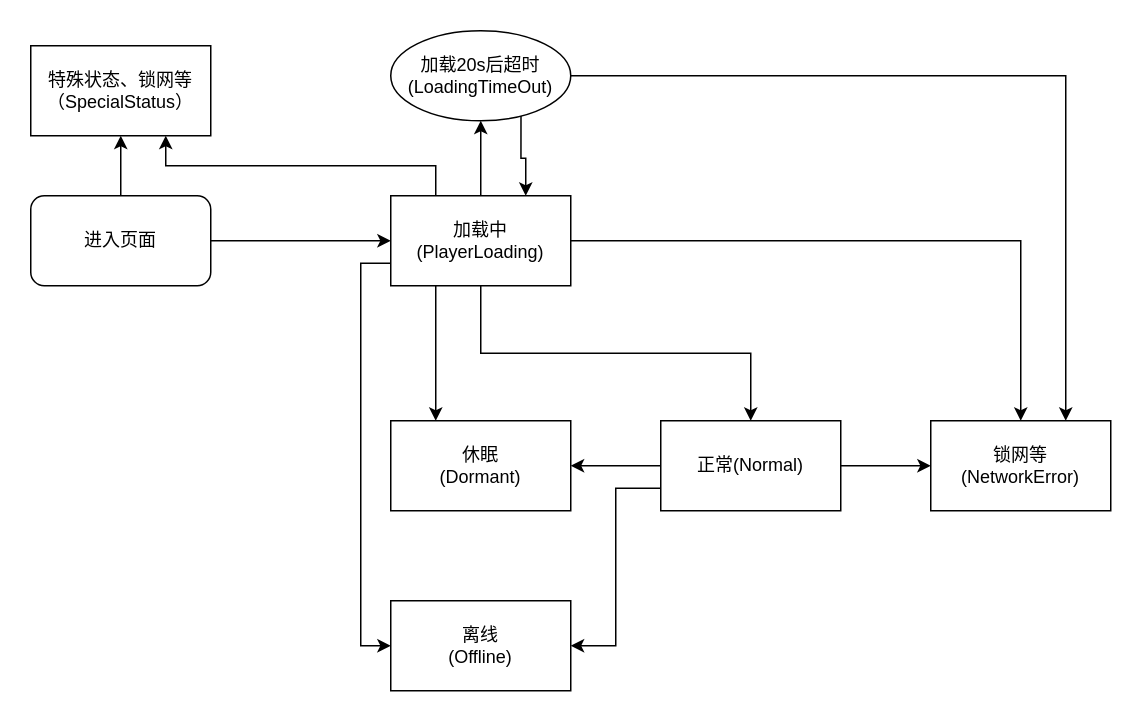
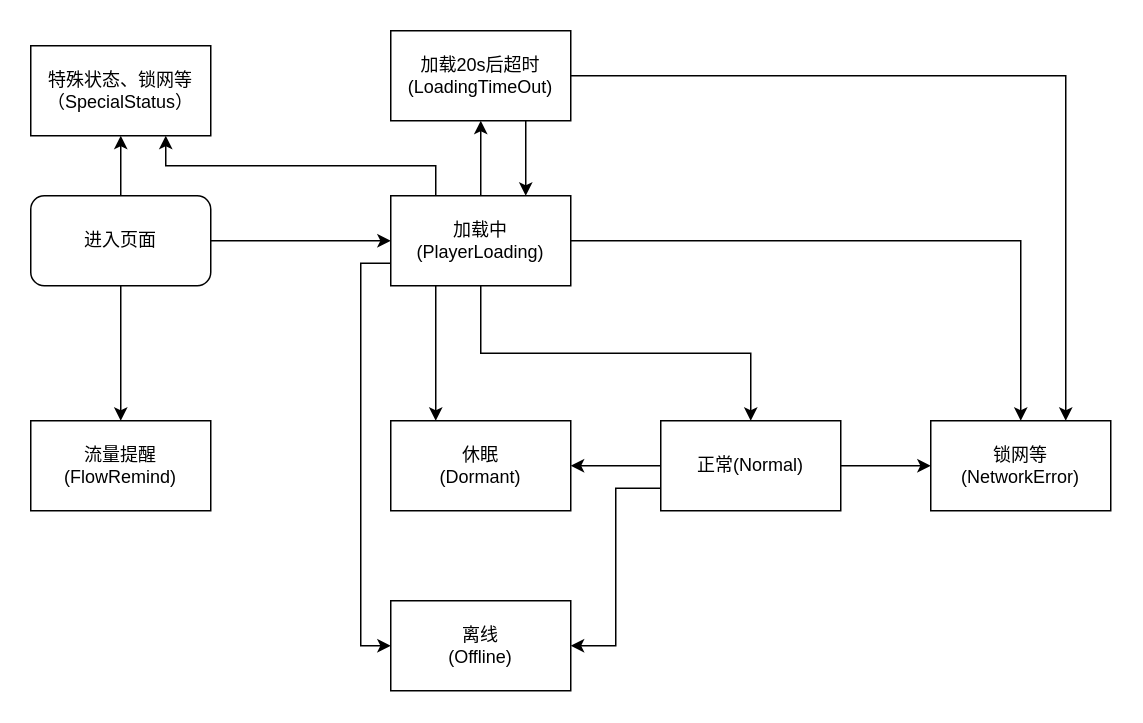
(481, 76) -> (481, 76)
none -> (121, 348)
none -> (121, 466)
